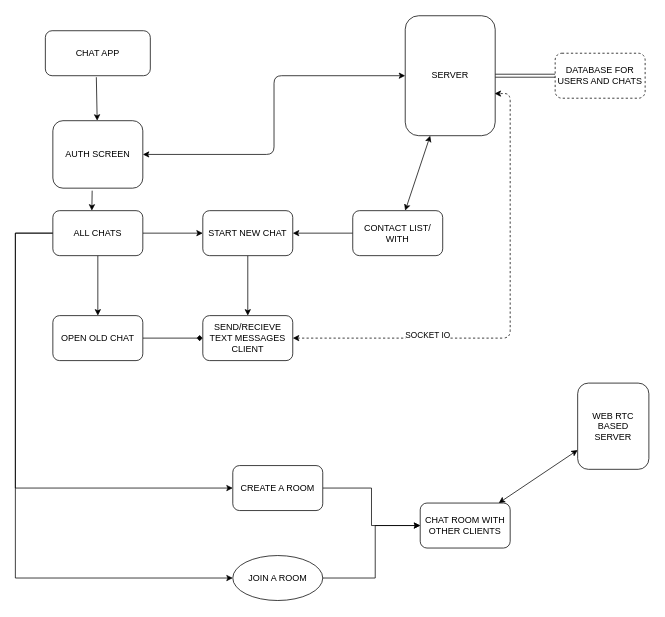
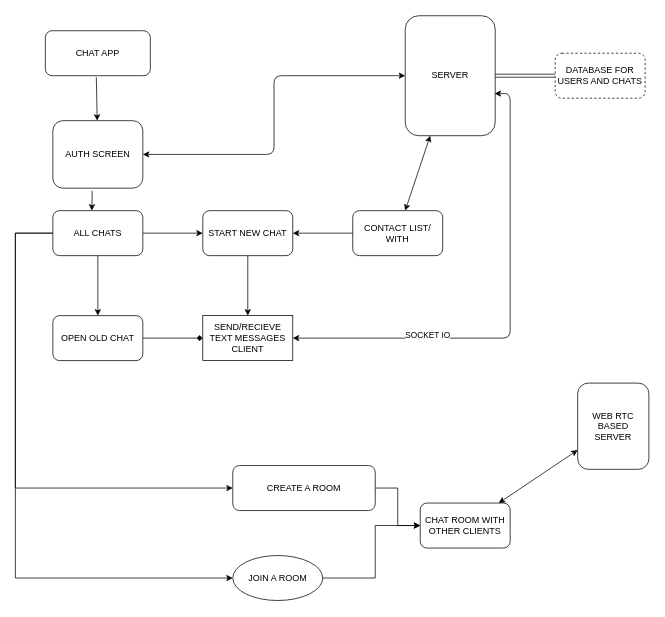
(510, 240) -> (510, 240)
(248, 338) -> (248, 338)
(278, 488) -> (304, 488)
